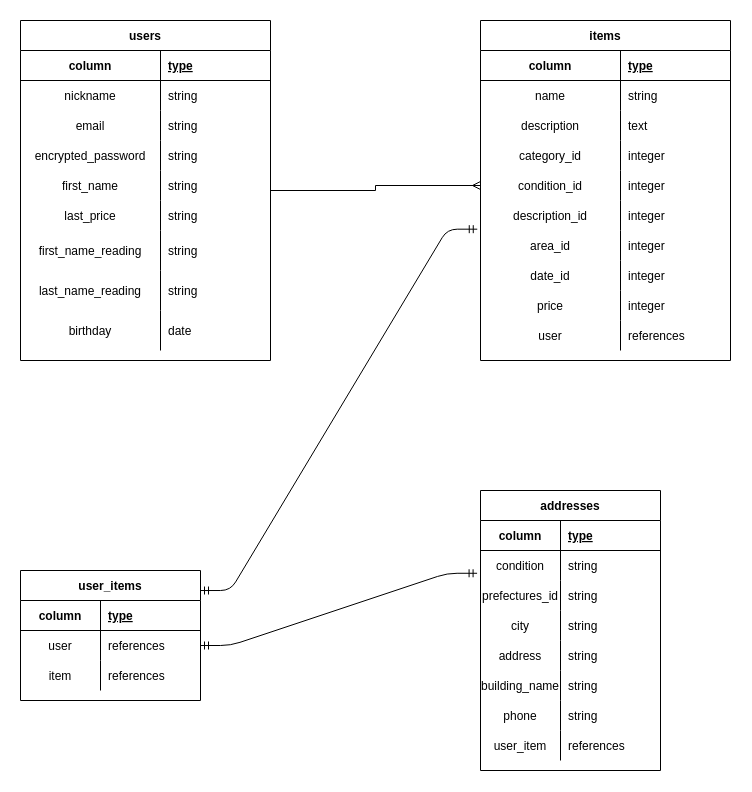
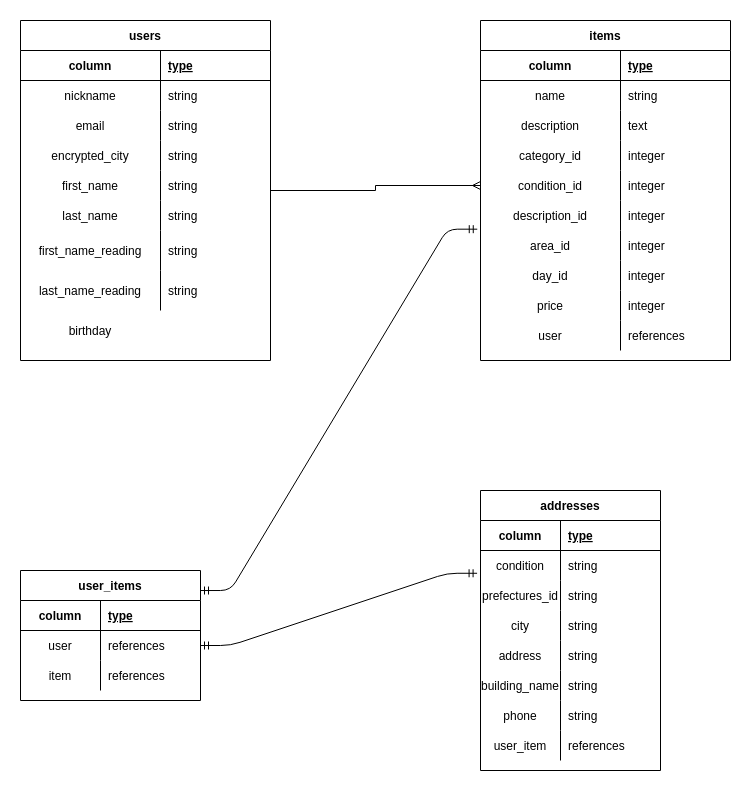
(90, 156) -> (90, 156)
(90, 216) -> (90, 216)
(550, 276) -> (550, 276)
(216, 331) -> none
